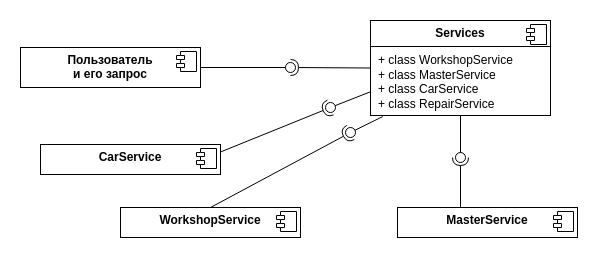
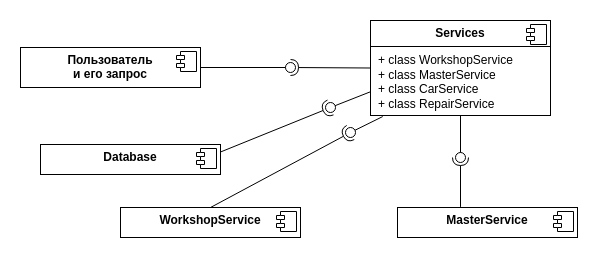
(131, 145) -> (131, 145)
